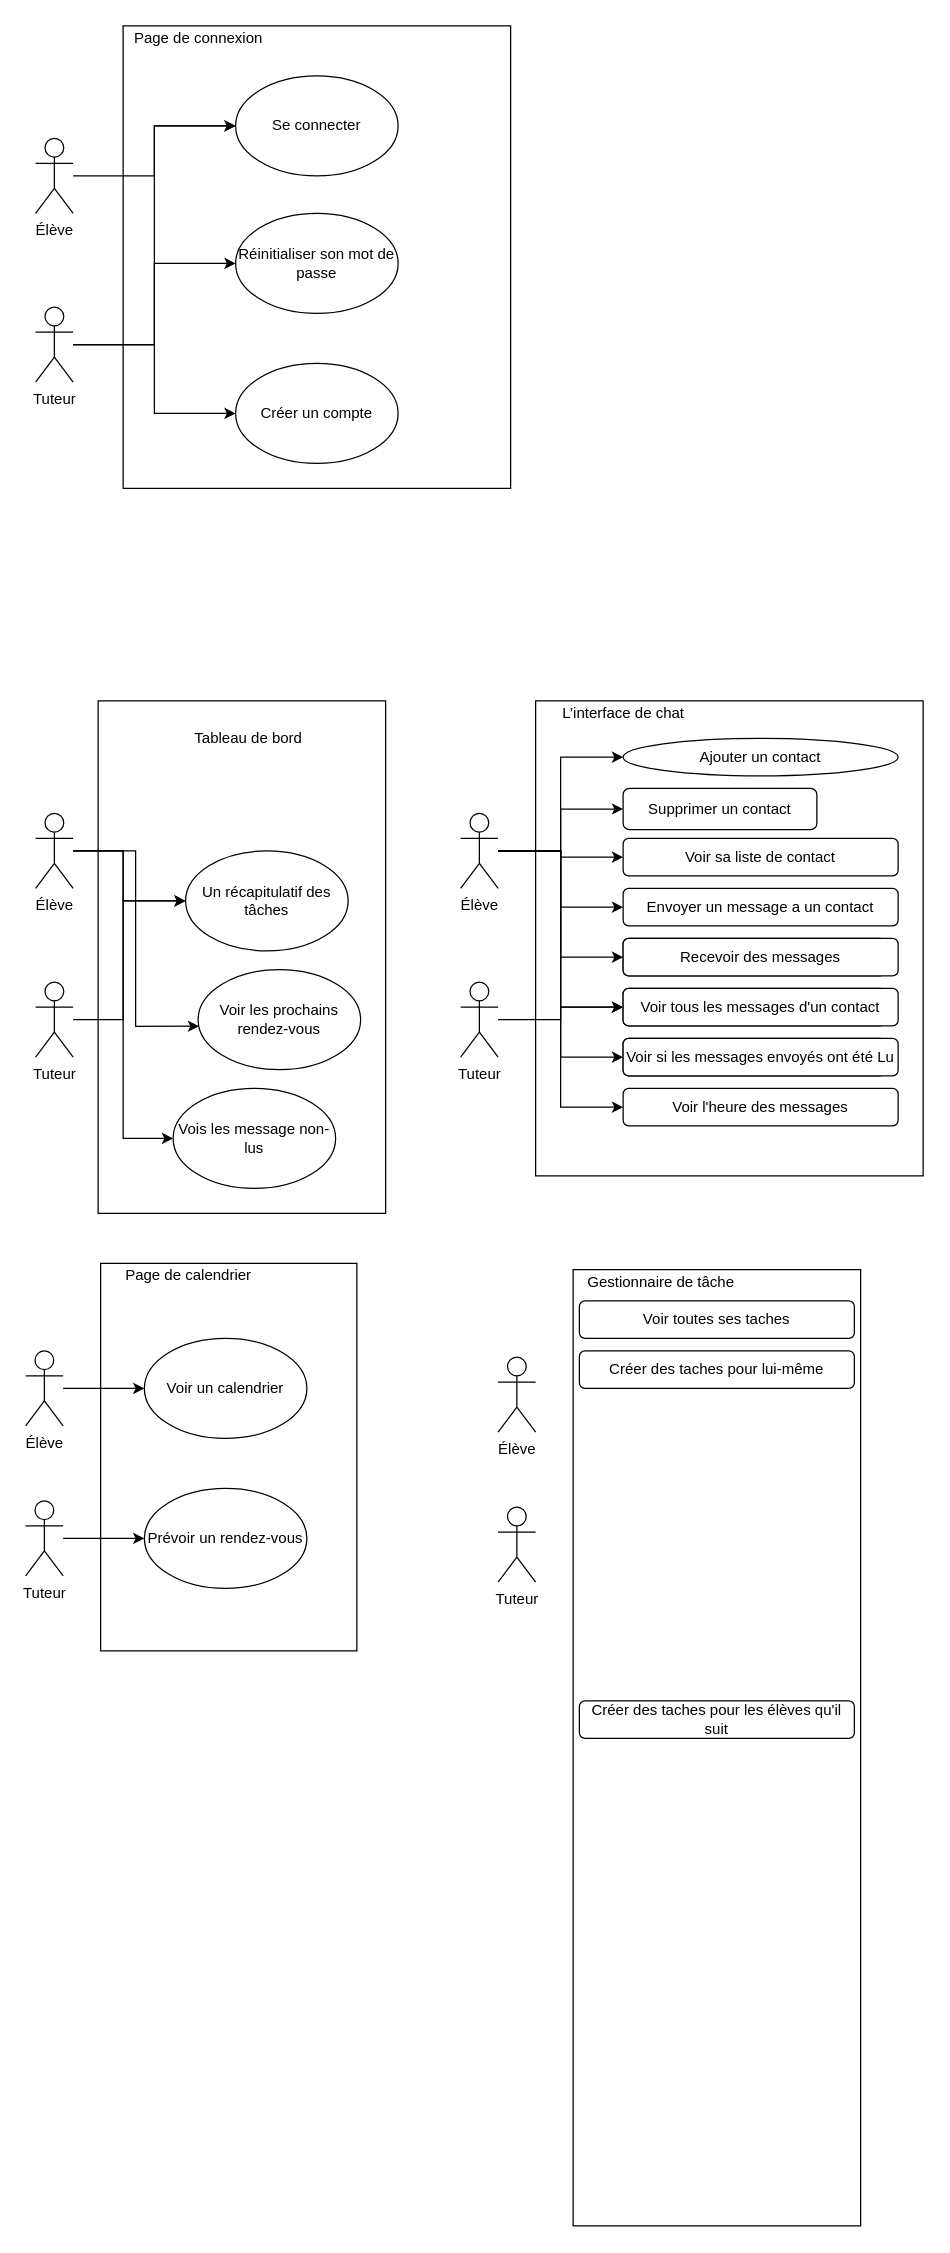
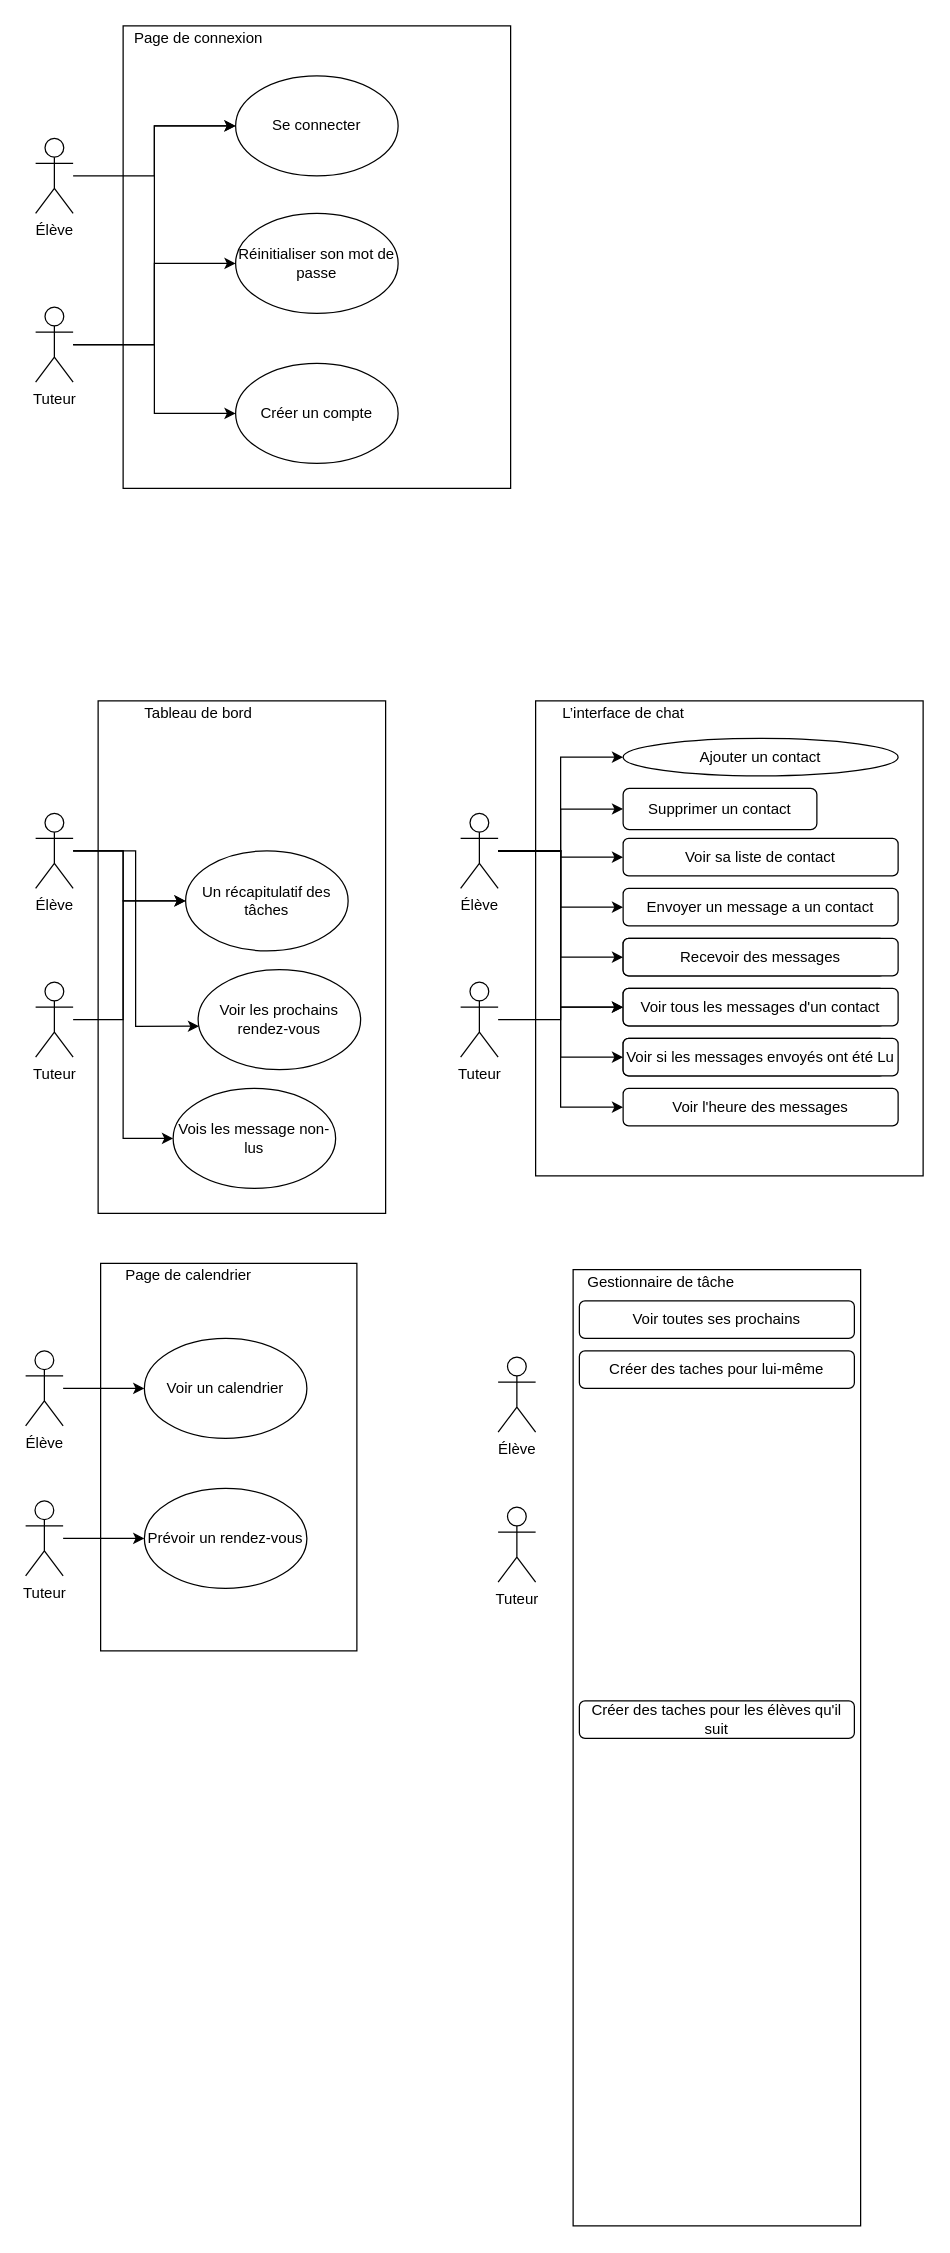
(248, 738) -> (198, 713)
(717, 1319) -> (717, 1319)
